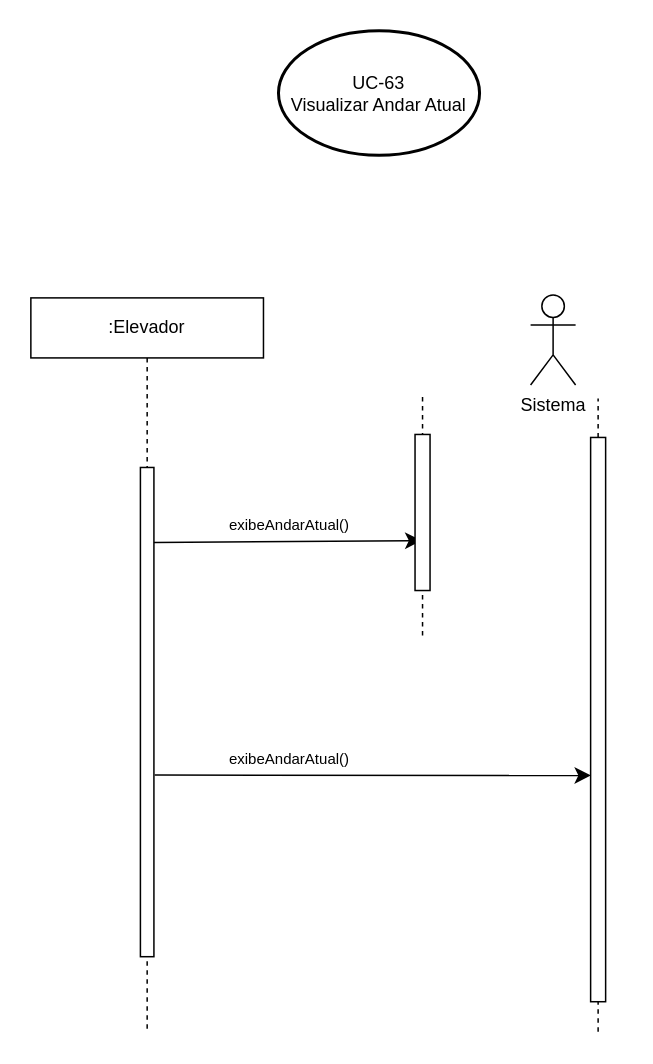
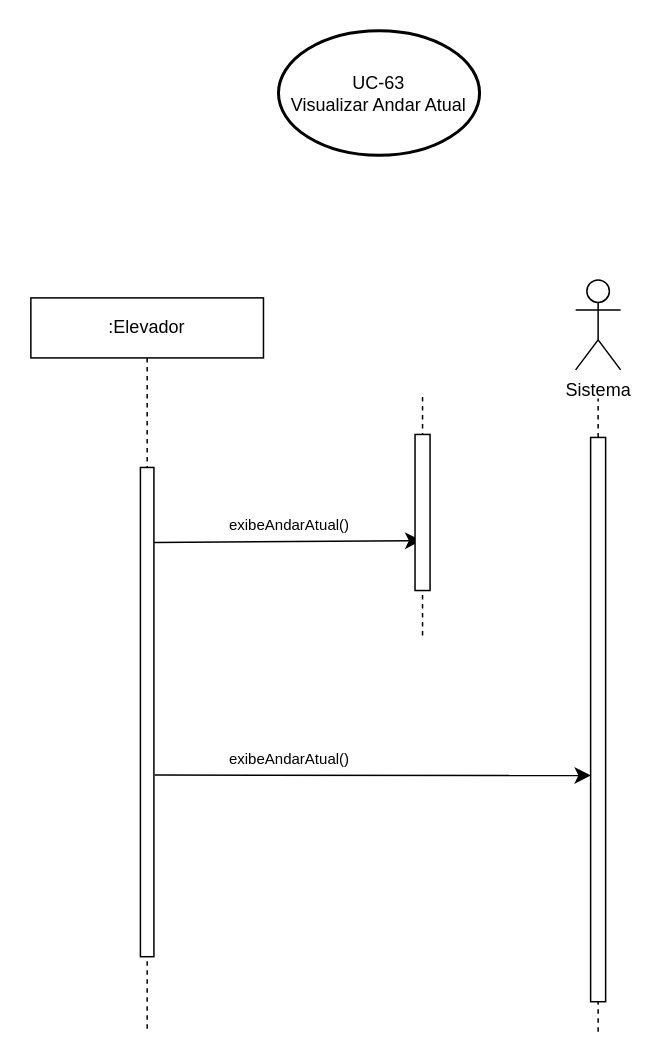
(553, 340) -> (598, 325)
